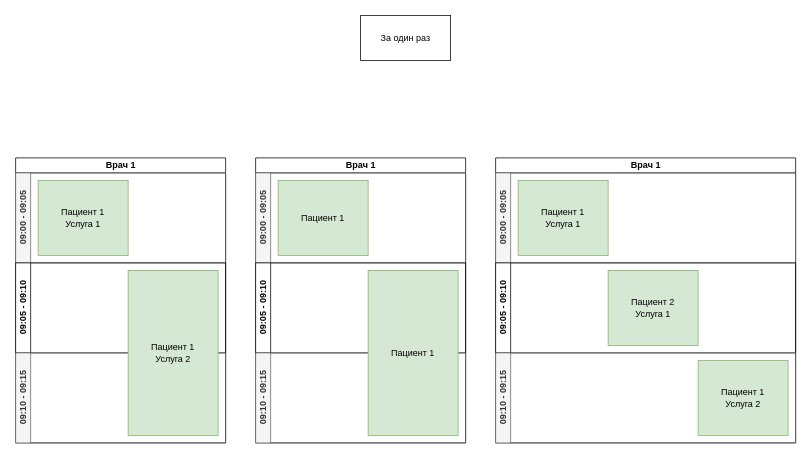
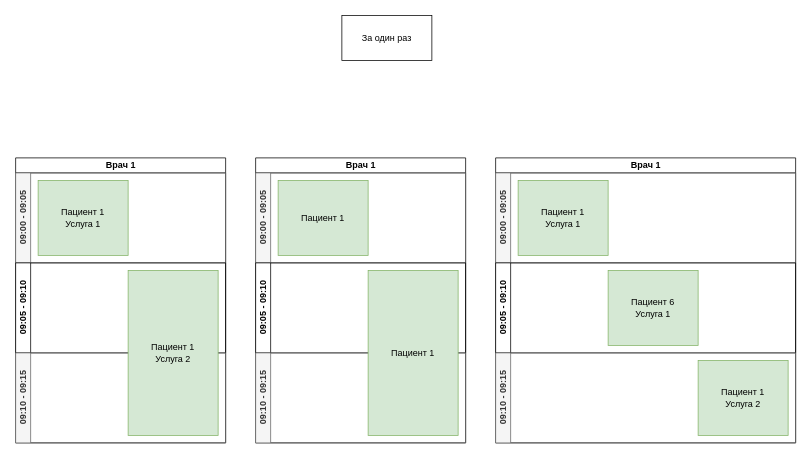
(405, 38) -> (387, 38)
(653, 308) -> (653, 308)
